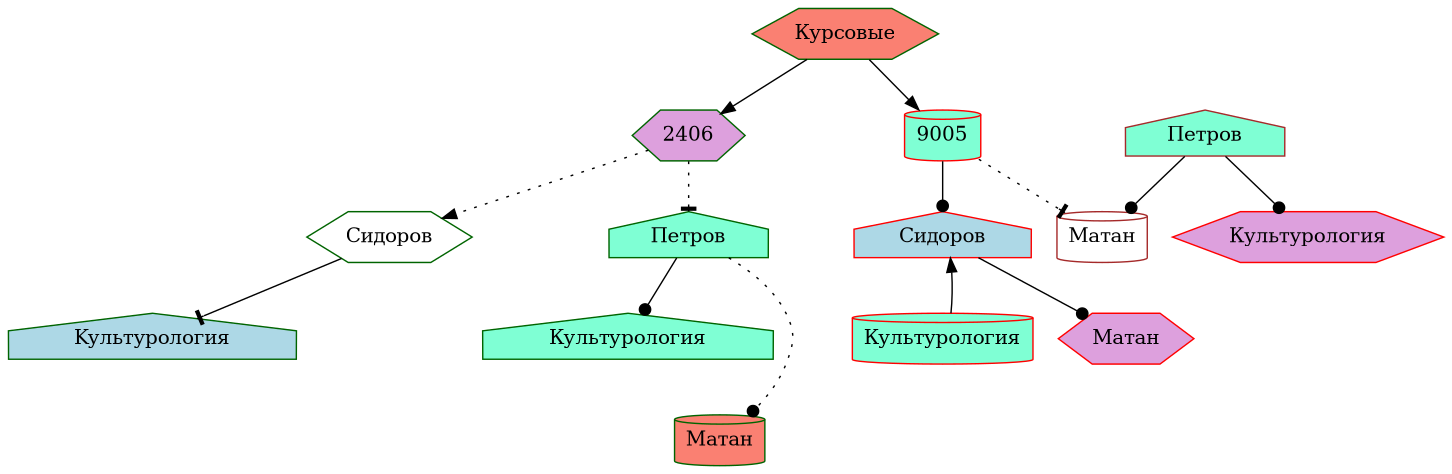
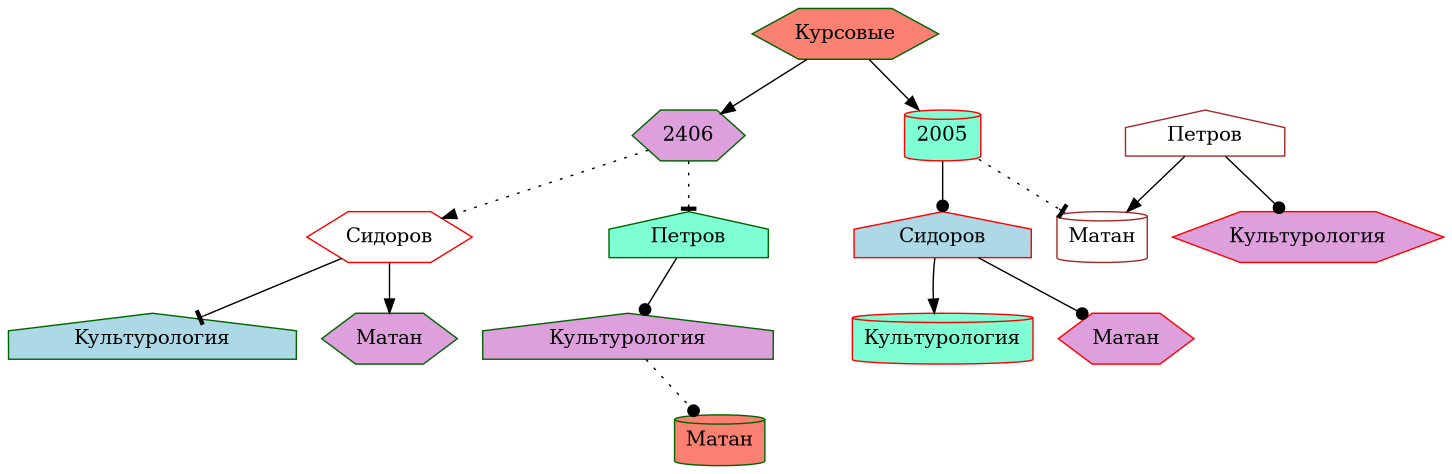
(943, 135) -> (943, 135)
(1205, 135) -> (1205, 135)
(1160, 180) -> (1160, 180)
(390, 237) -> (390, 237)
(952, 293) -> (933, 278)
(791, 324) -> (668, 383)
none -> (390, 339)
(628, 339) -> (628, 339)
